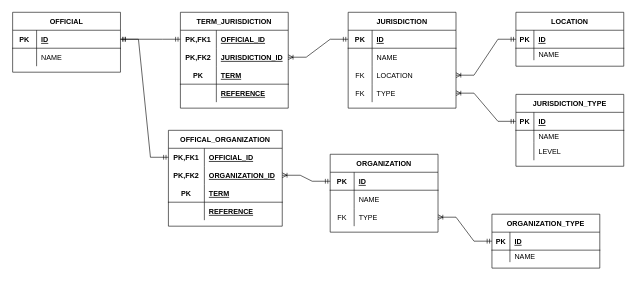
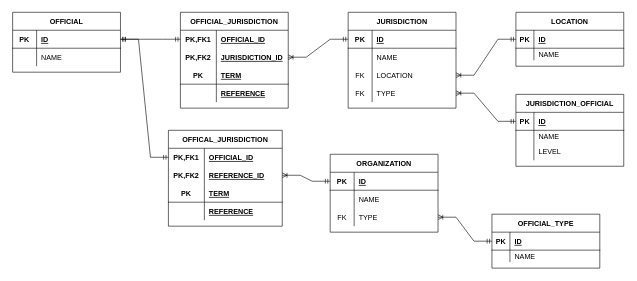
(234, 22) -> (234, 22)
(570, 104) -> (570, 104)
(225, 140) -> (225, 140)
(239, 176) -> (233, 176)
(546, 224) -> (546, 224)
